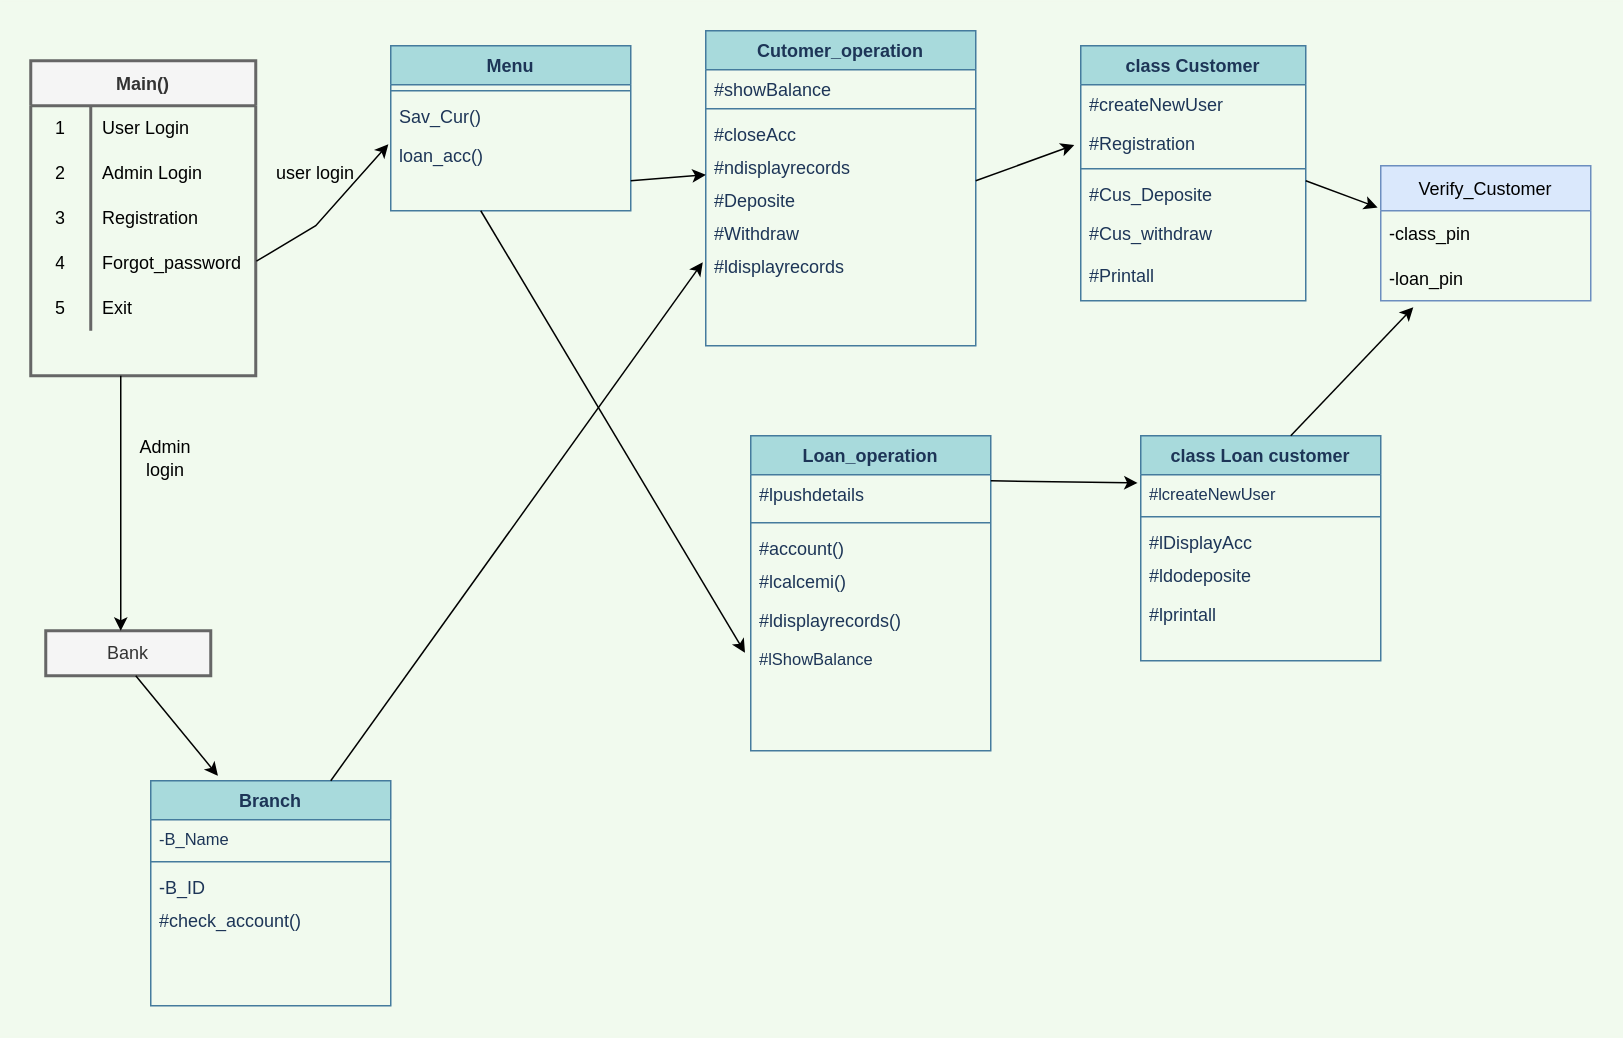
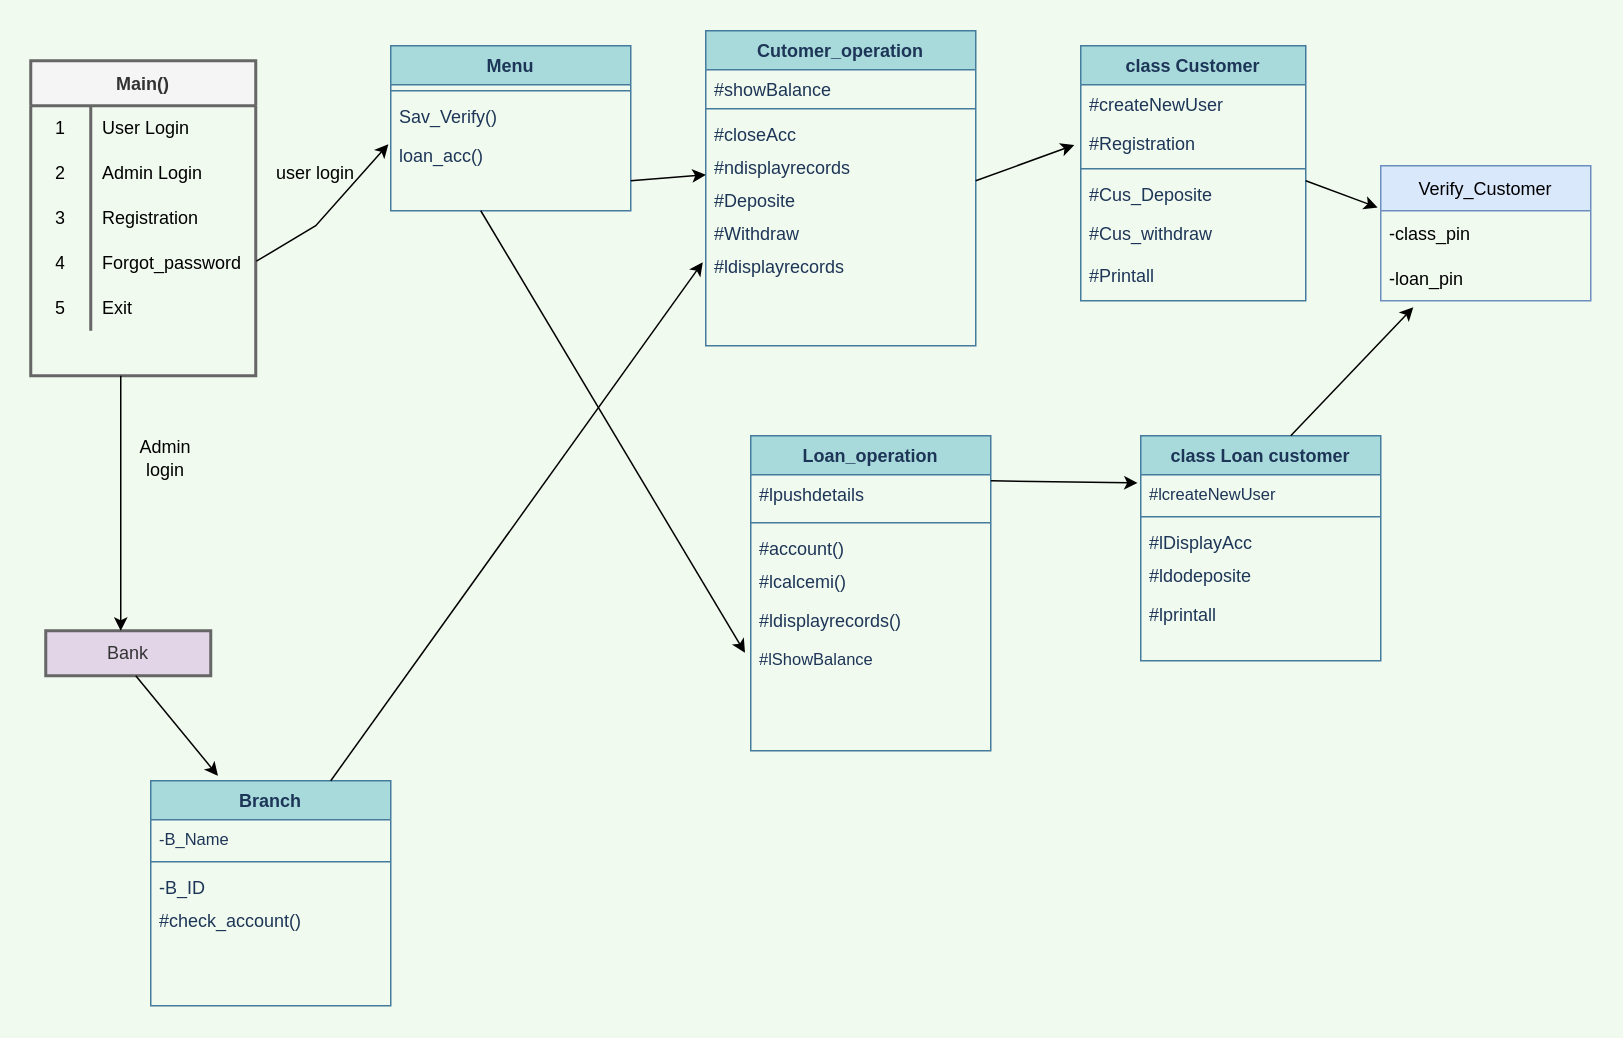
(444, 117) -> (457, 117)
(128, 653) -> (128, 653)
